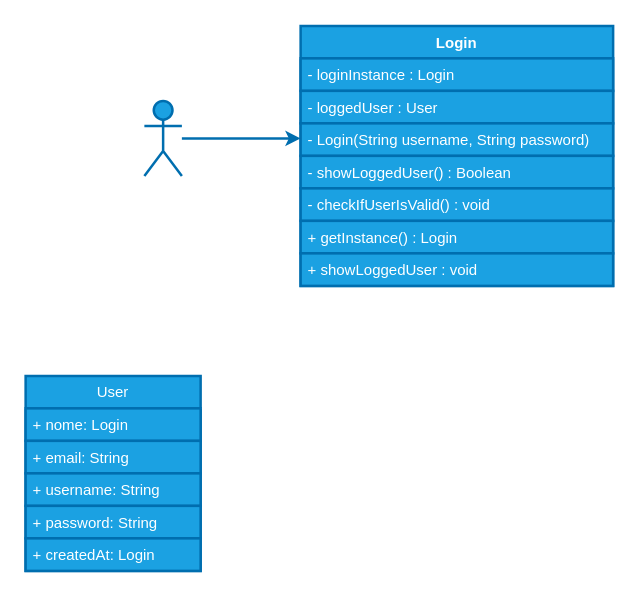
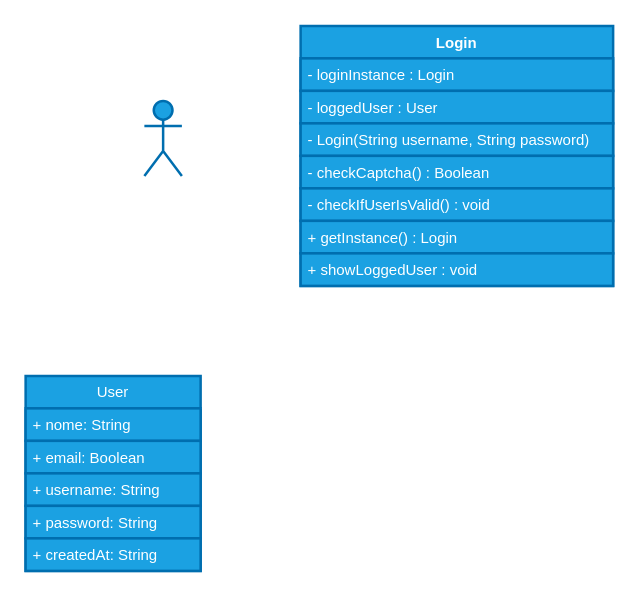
(236, 138) -> none
(418, 173) -> (410, 173)
(80, 426) -> (84, 426)
(84, 458) -> (89, 458)
(101, 556) -> (105, 556)
